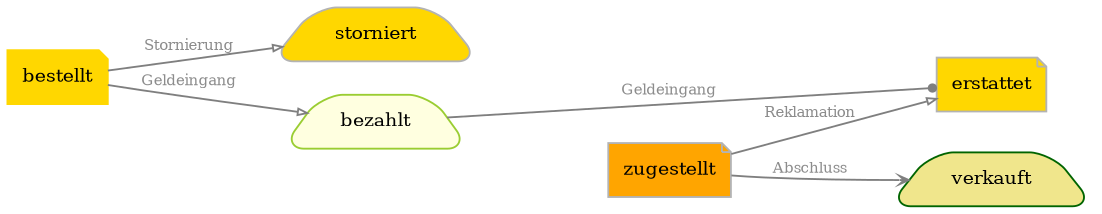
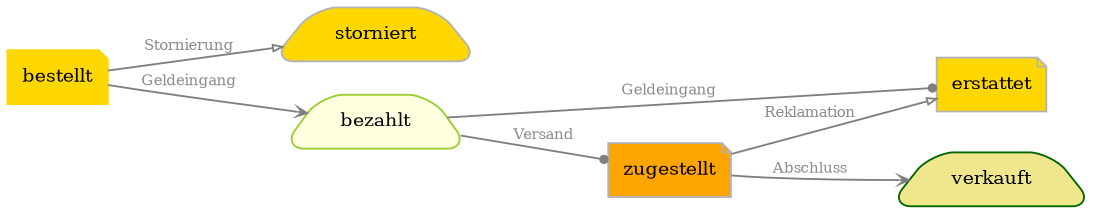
(203, 99) -> (203, 99)
none -> (530, 147)
